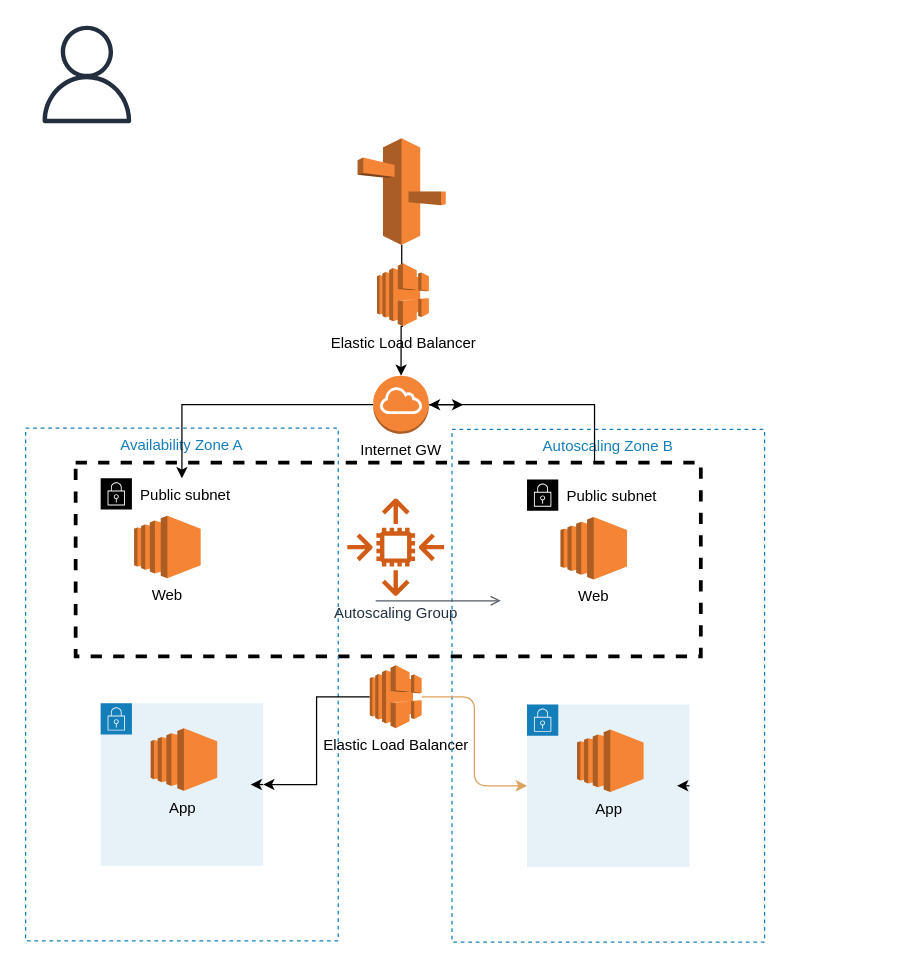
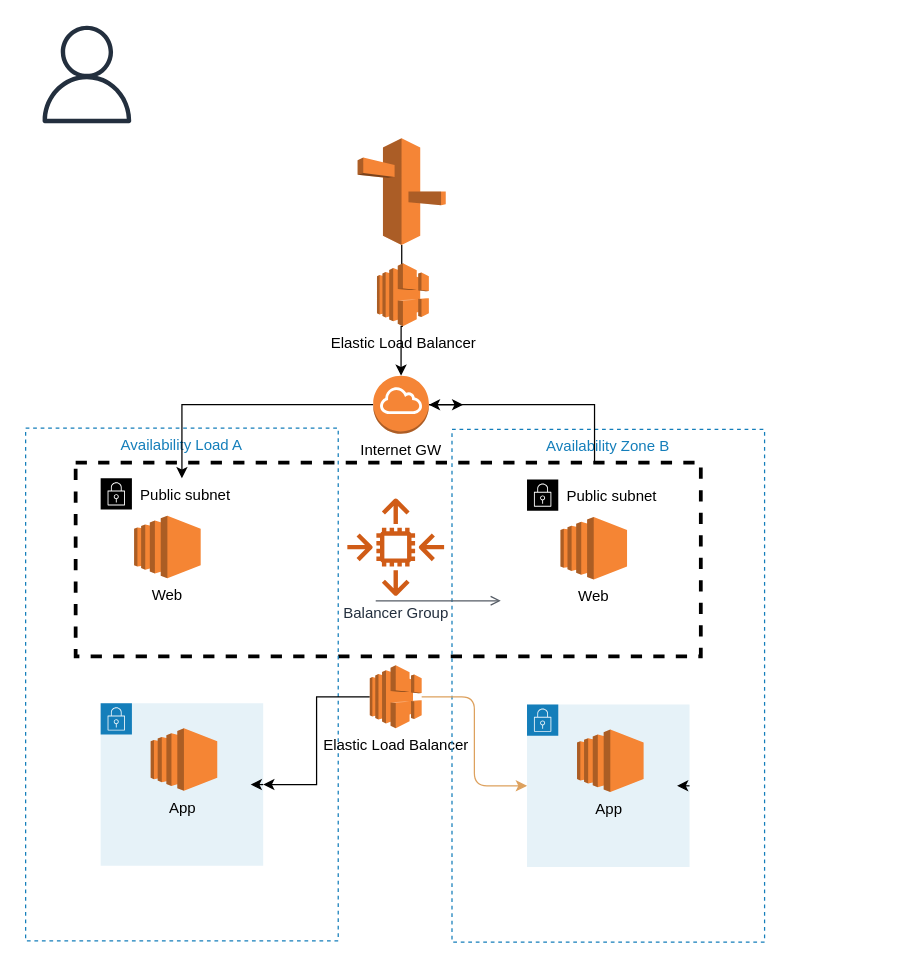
(181, 445) -> (181, 445)
(608, 446) -> (608, 446)
(396, 613) -> (396, 613)
